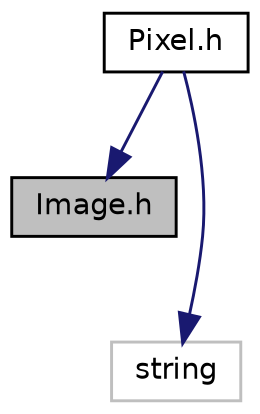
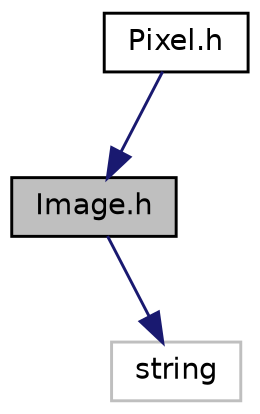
(204, 193) -> (128, 276)
